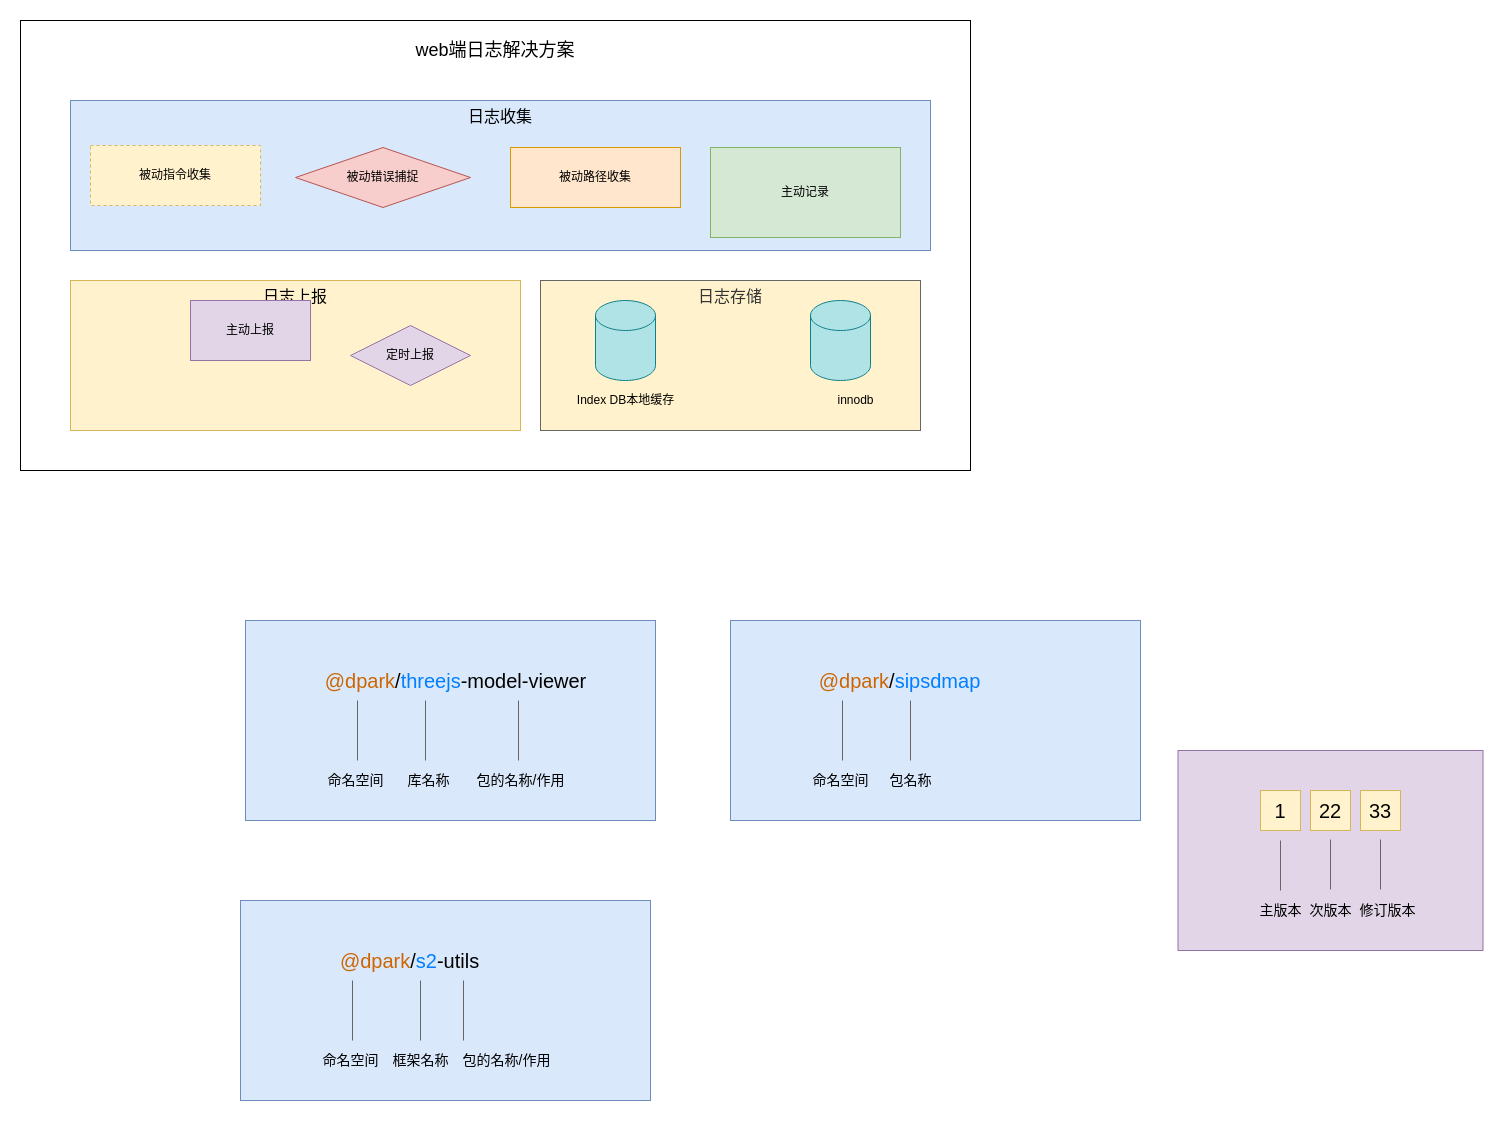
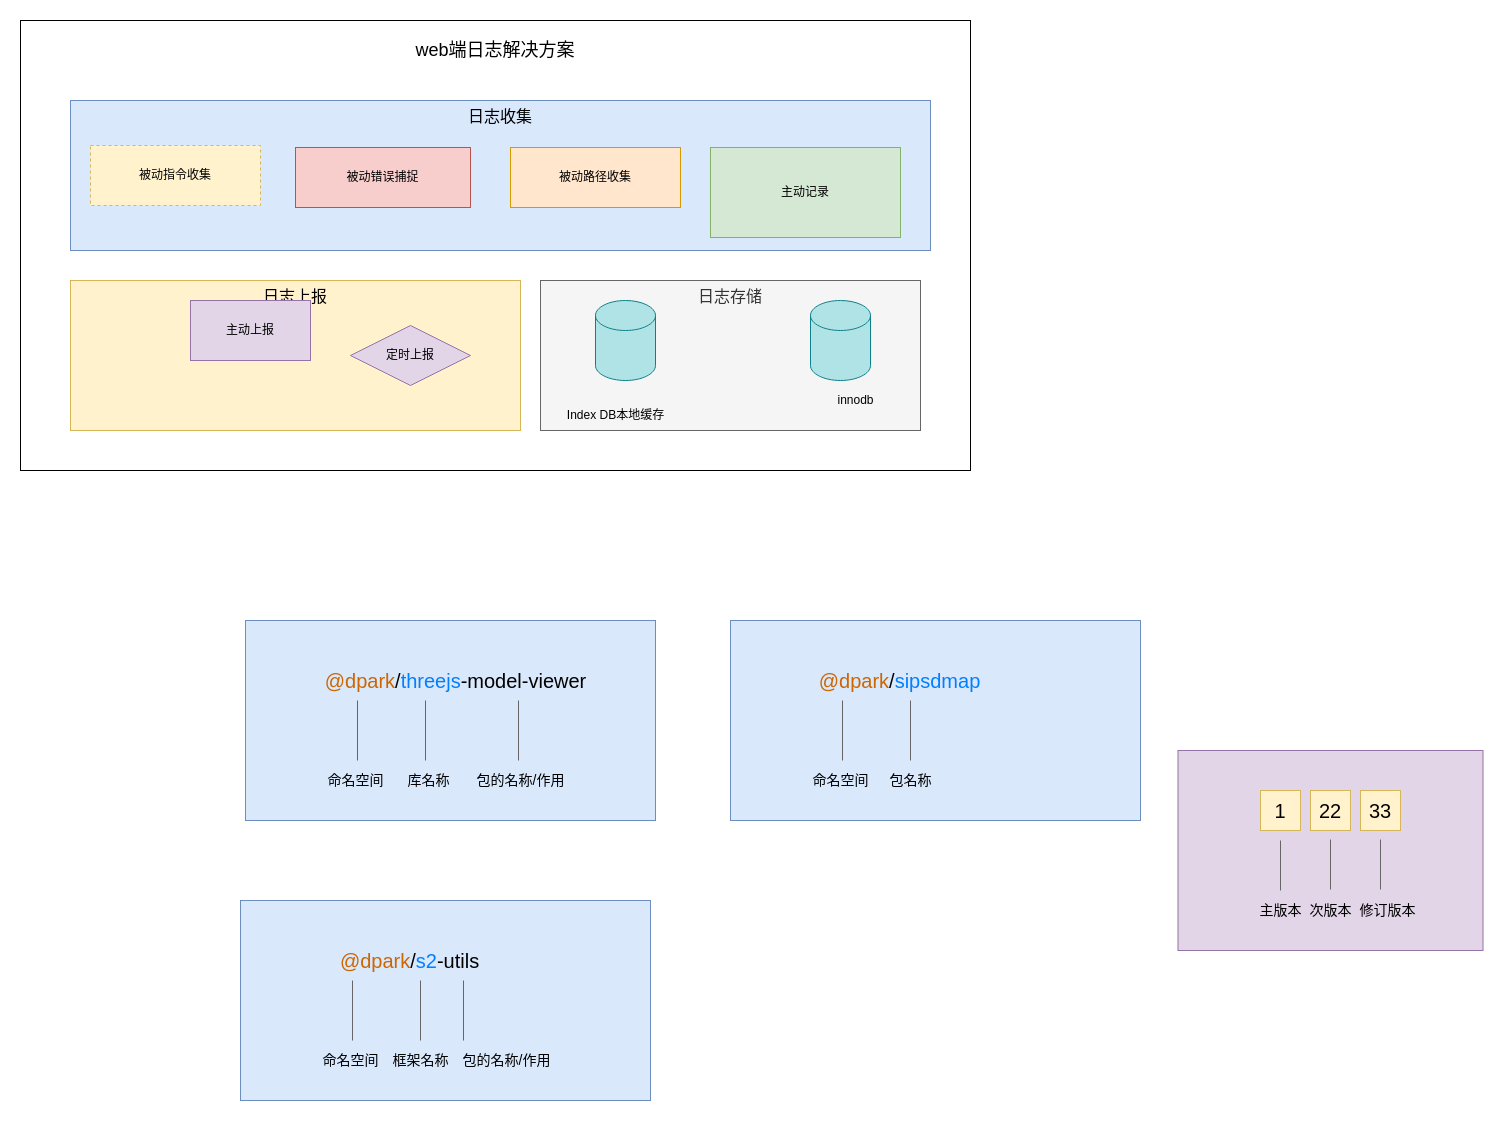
(383, 178) -> (383, 178)
(731, 356) -> (731, 356)
(626, 401) -> (616, 416)
